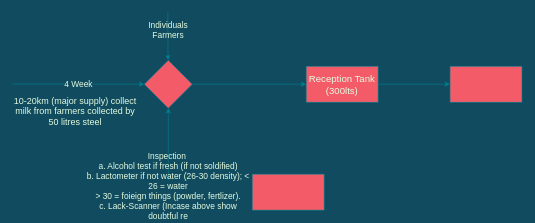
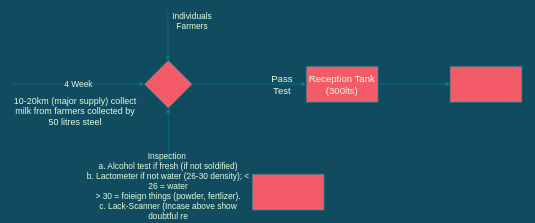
(168, 30) -> (192, 21)
none -> (282, 84)
